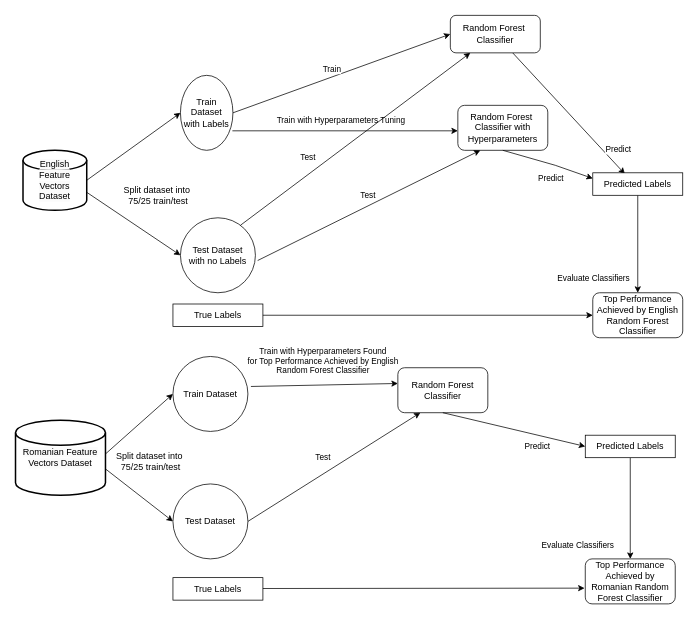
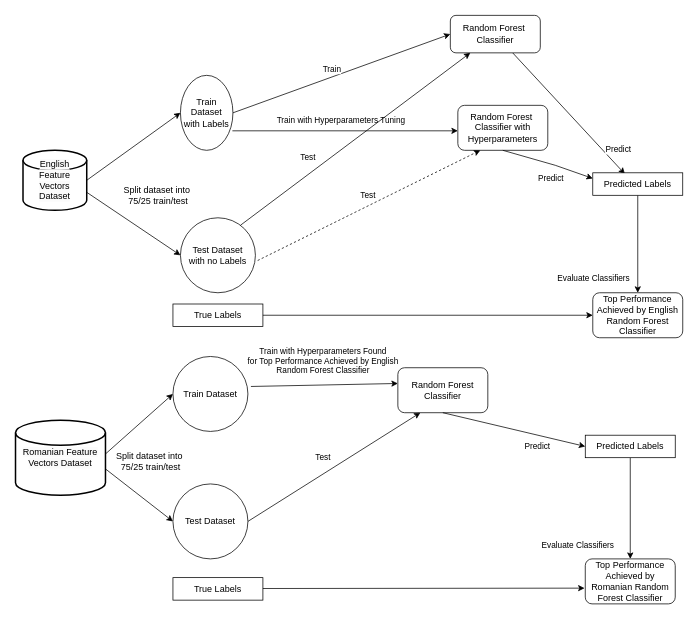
(366, 207) -> (366, 207)
